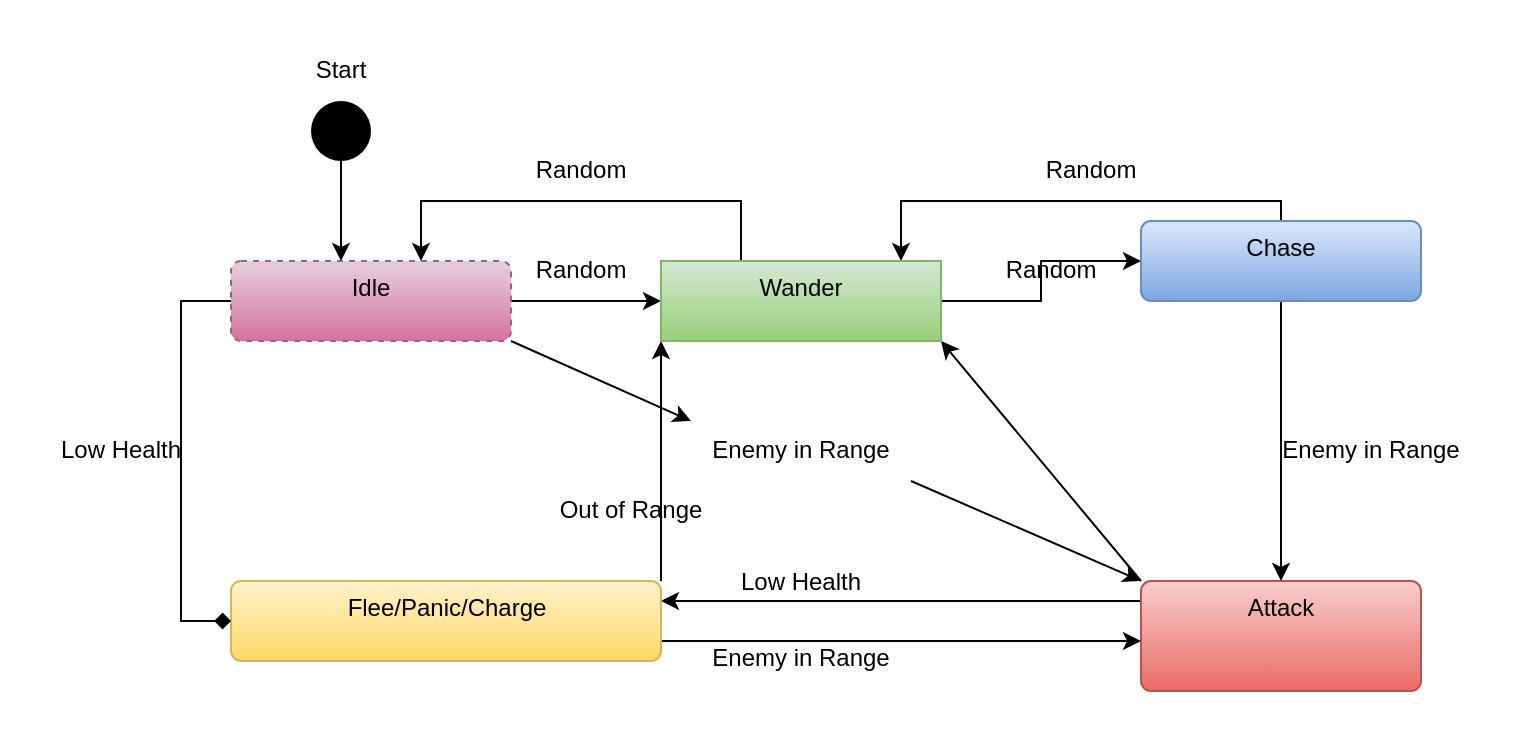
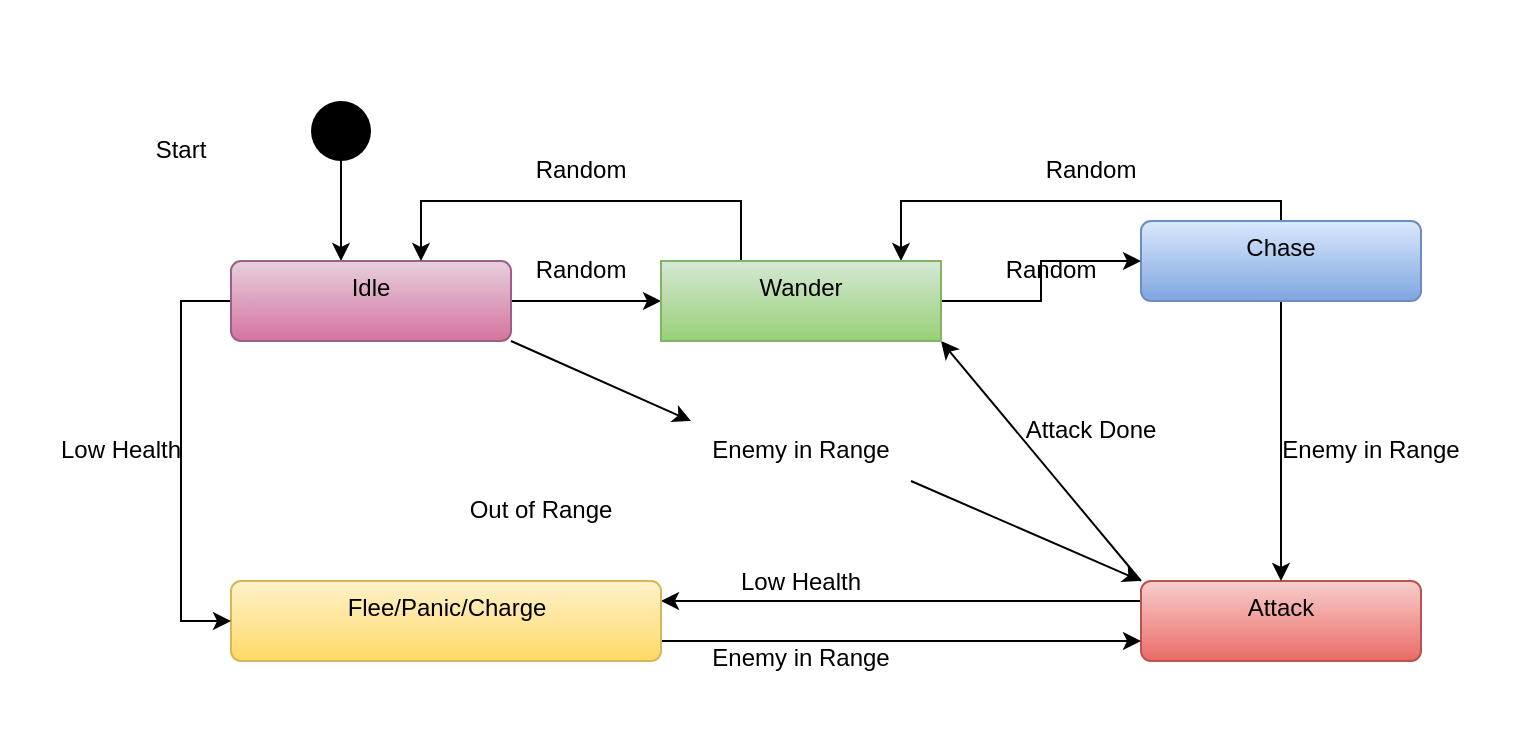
(341, 71) -> (181, 151)
(371, 301) -> (371, 301)
none -> (1091, 431)
(661, 468) -> none
(631, 511) -> (541, 511)
(214, 621) -> (215, 621)
(1281, 636) -> (1281, 621)
